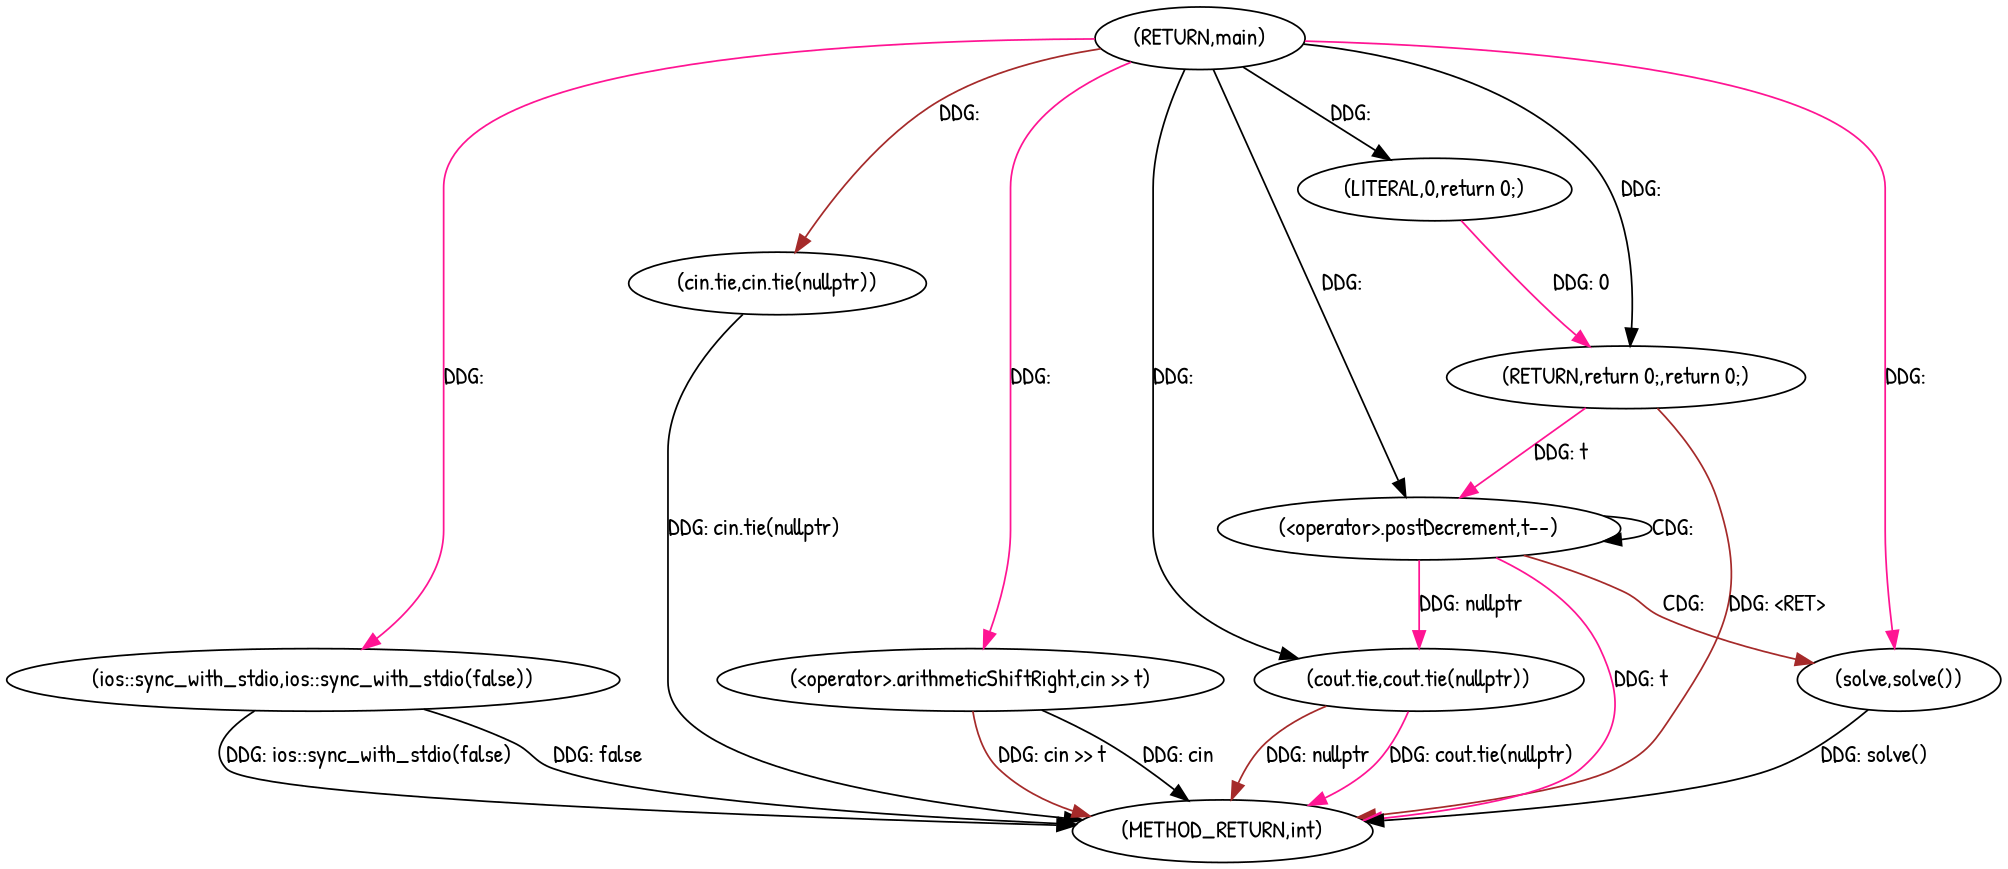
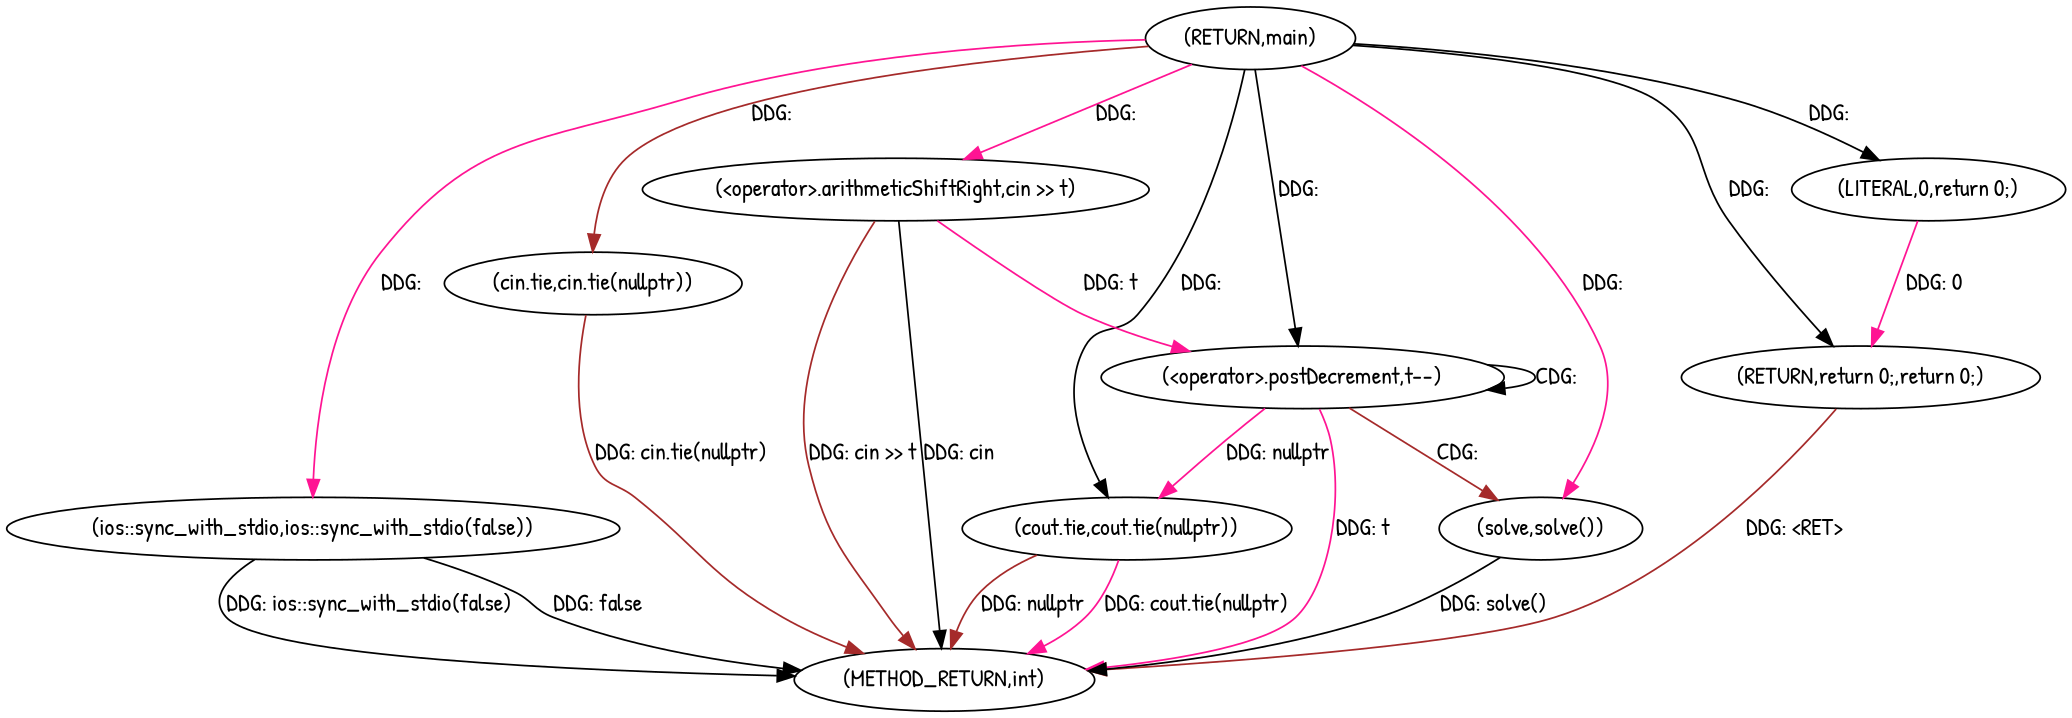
(1530, 448) -> (1049, 295)
(676, 704) -> (657, 515)
